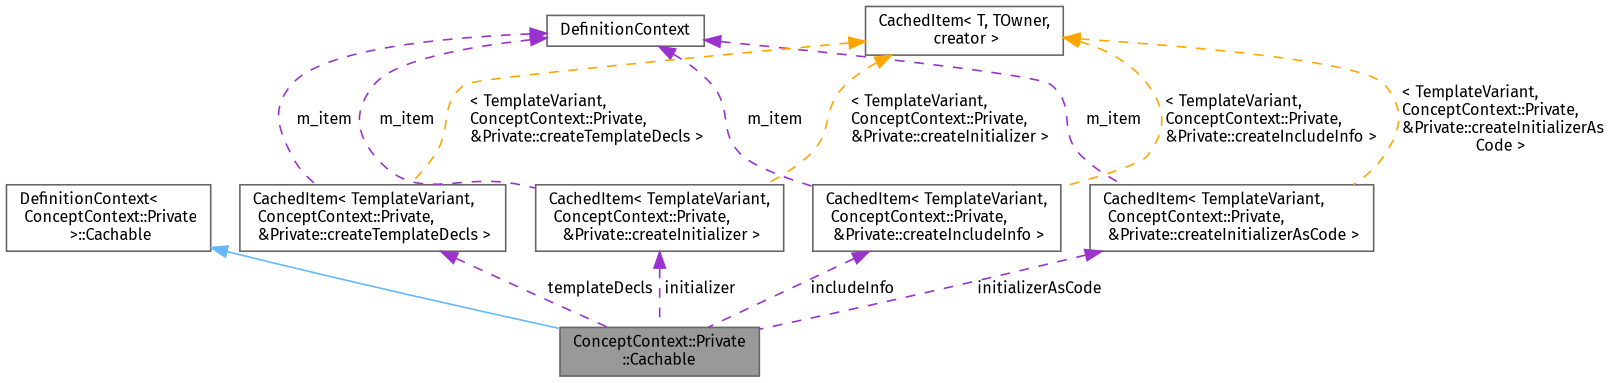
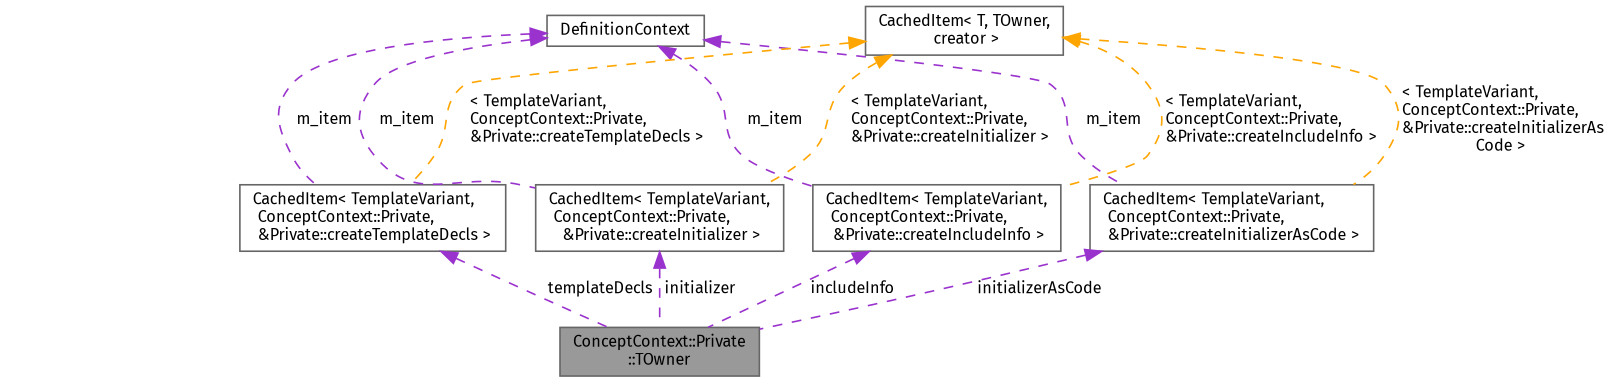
(109, 218) -> none
(660, 352) -> (660, 352)
